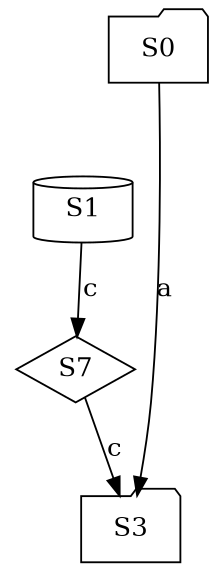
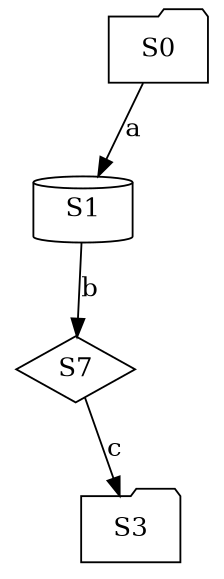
(158, 280) -> (125, 121)
(90, 289) -> (90, 289)
